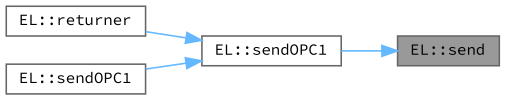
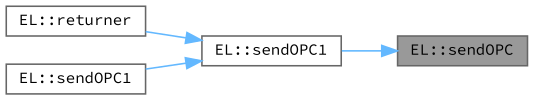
(448, 51) -> (463, 51)
